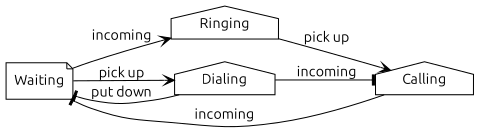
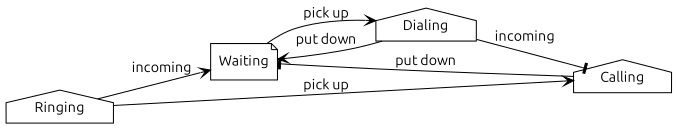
(117, 54) -> (149, 86)
(129, 103) -> (335, 52)
(225, 115) -> (426, 61)
